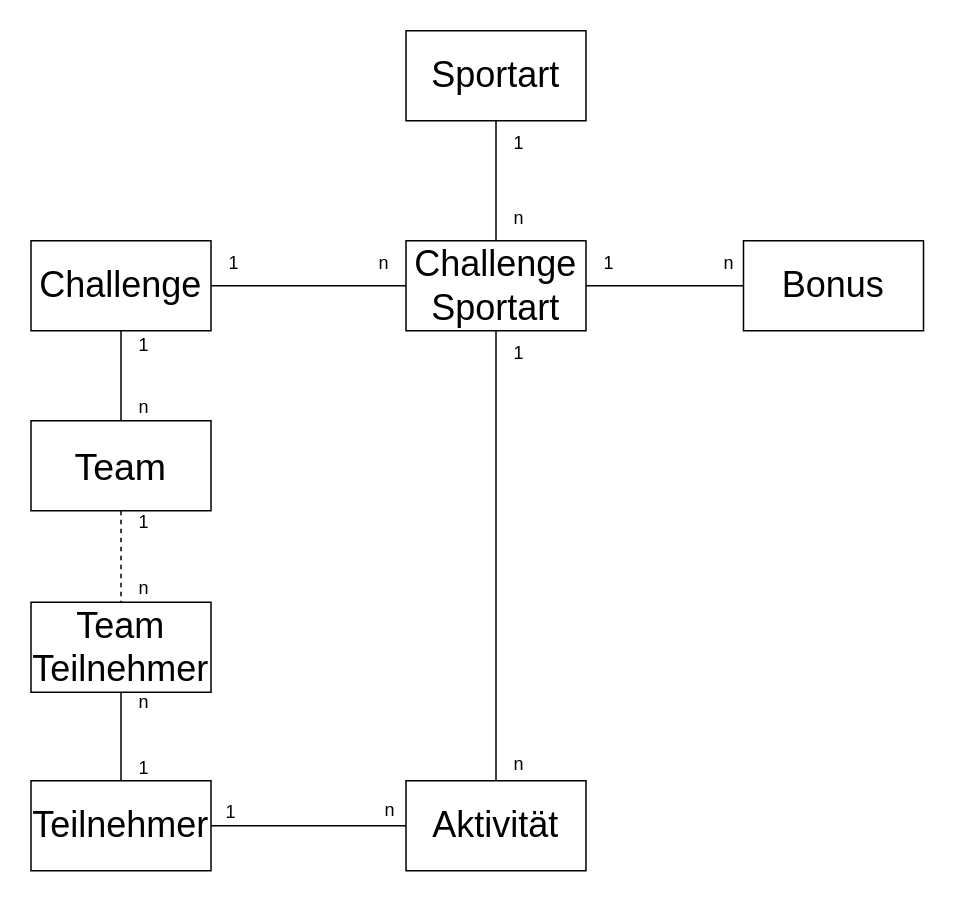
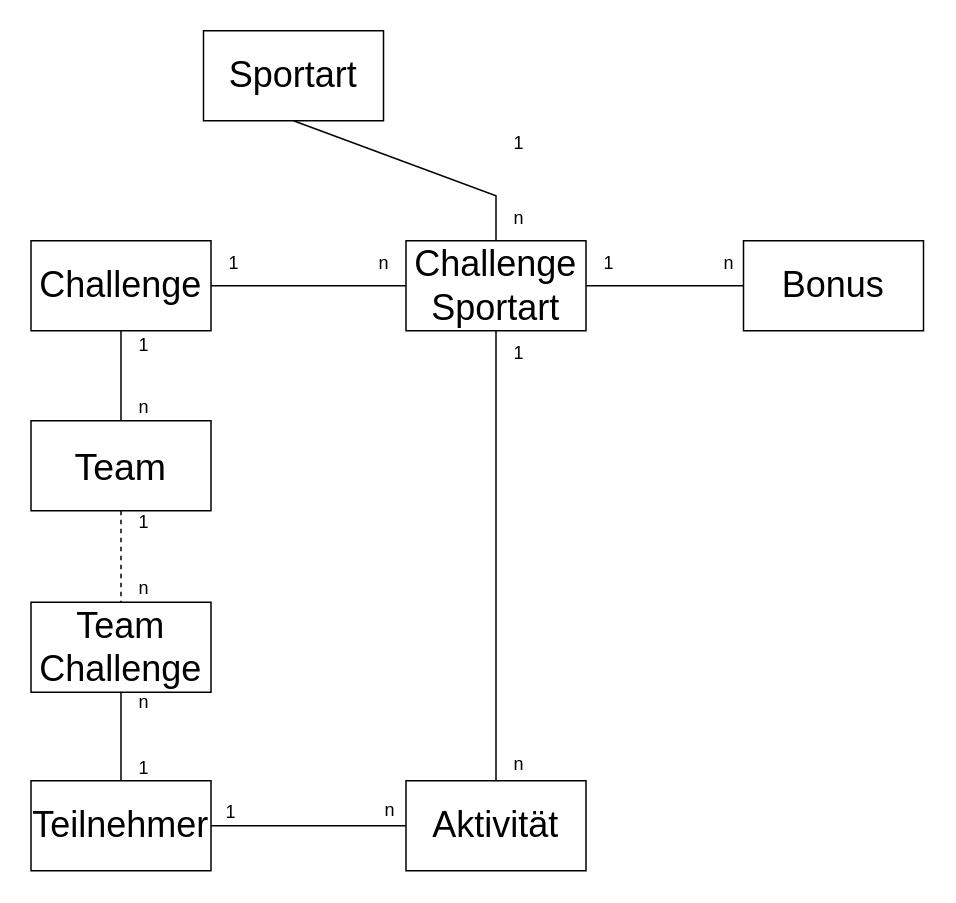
(496, 76) -> (293, 76)
(121, 647) -> (121, 647)
